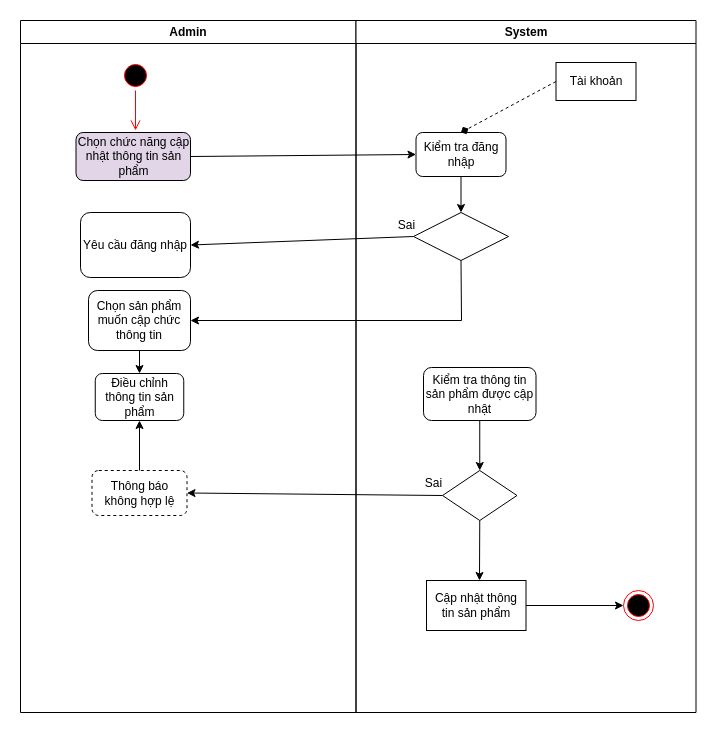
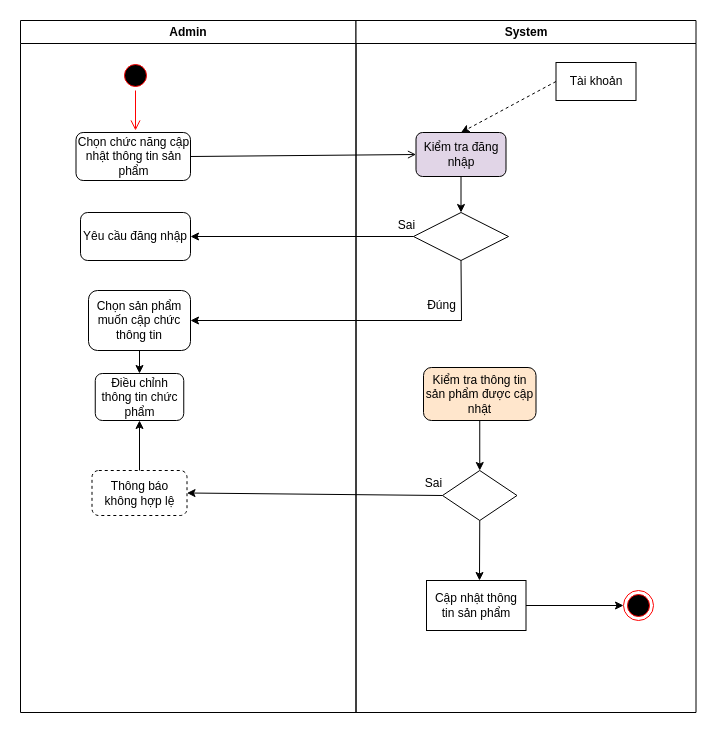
(469, 128) -> (468, 129)
(408, 155) -> (409, 155)
(461, 155) -> (461, 155)
(133, 157) -> (133, 157)
(136, 245) -> (136, 237)
none -> (441, 306)
(480, 394) -> (480, 394)
(140, 398) -> (140, 398)
